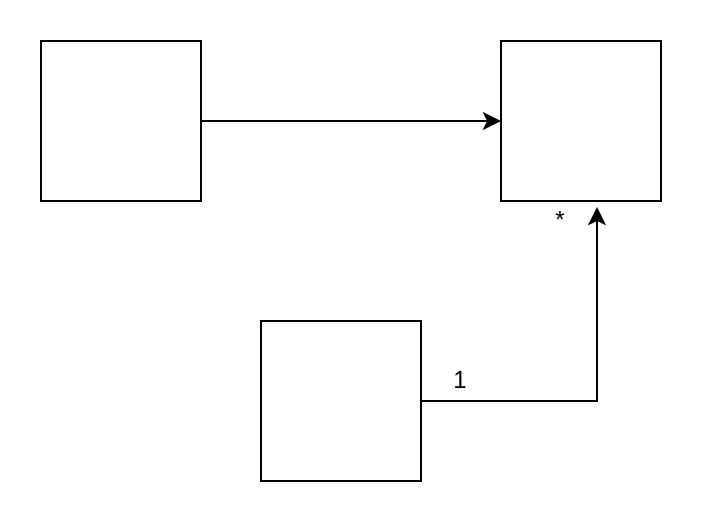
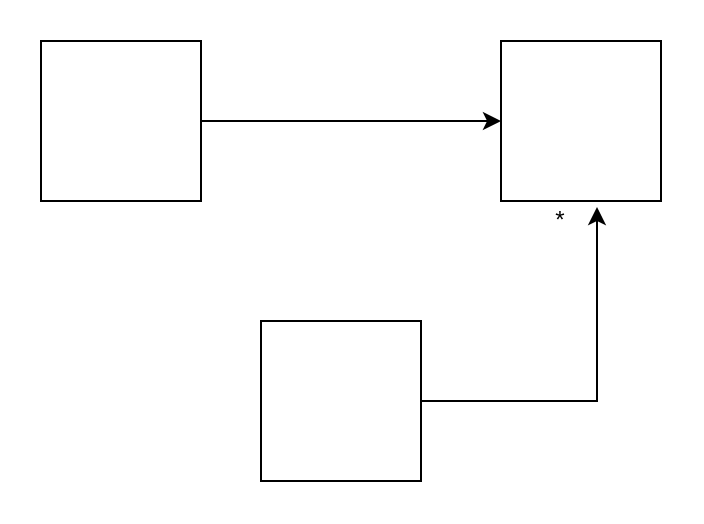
(461, 381) -> none
